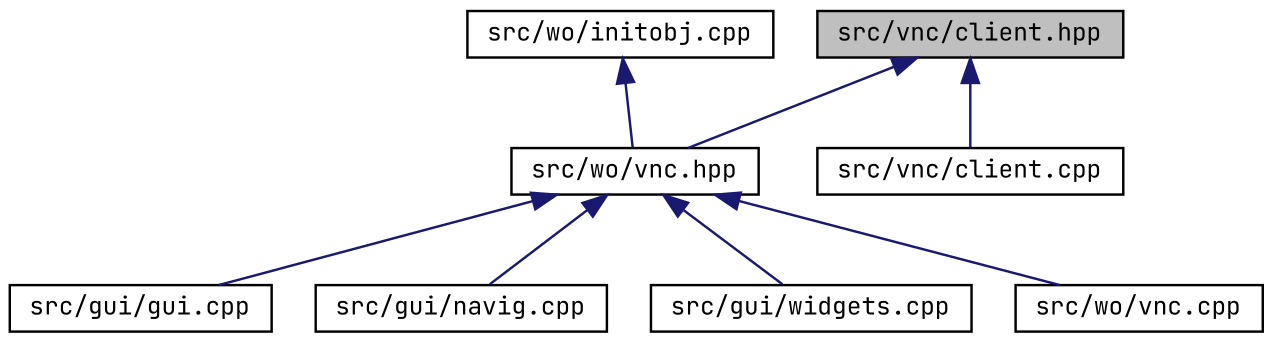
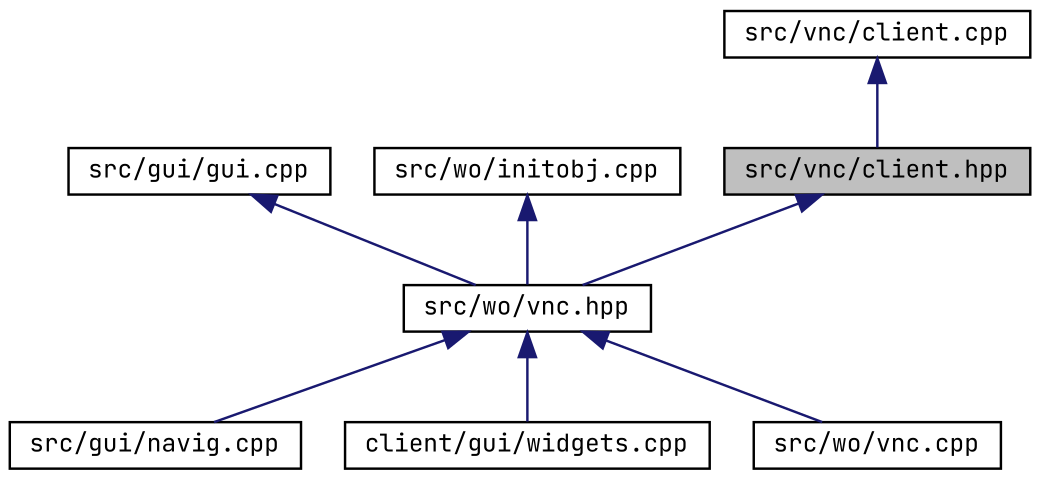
(970, 116) -> (877, 116)
(376, 243) -> (375, 245)
(811, 308) -> (527, 445)
